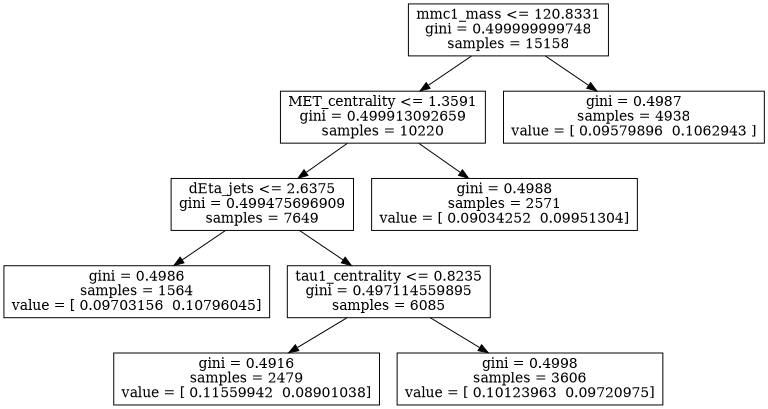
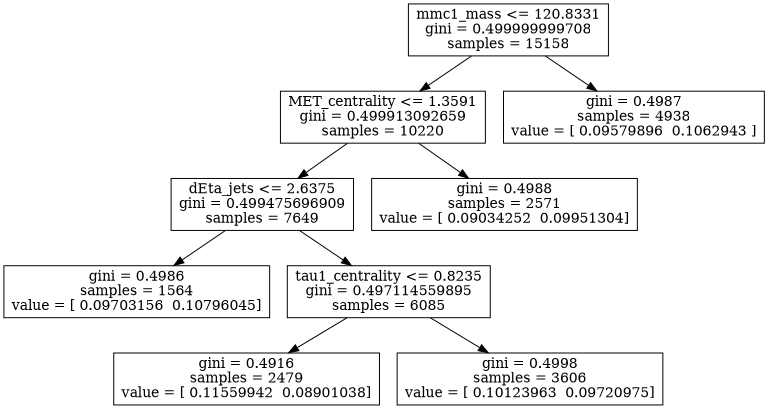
(508, 30) -> (508, 30)
